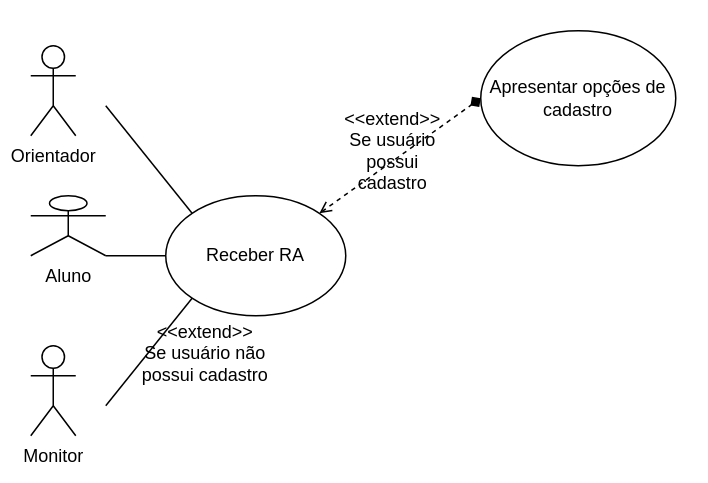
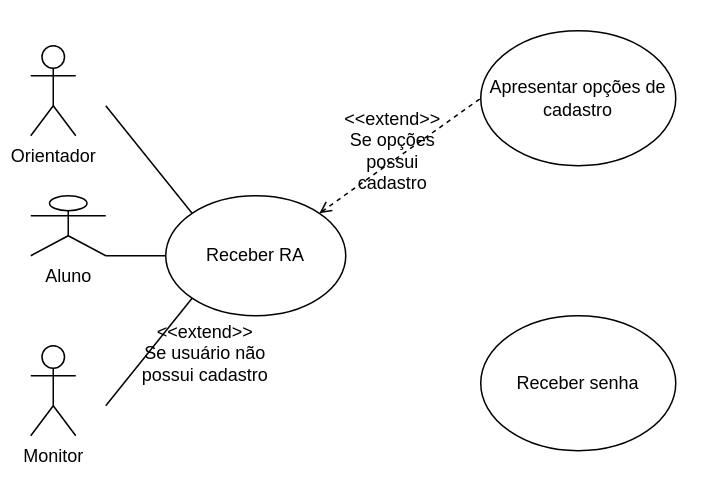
(471, 106) -> (475, 102)
(393, 151) -> (393, 151)
none -> (578, 383)
